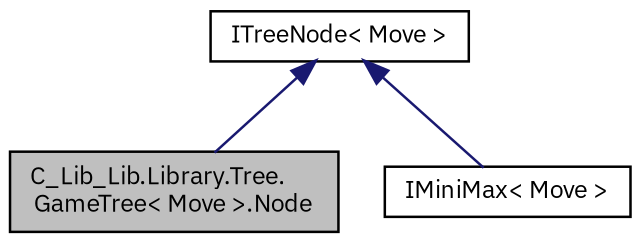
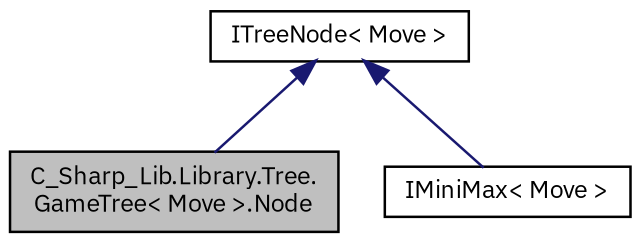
(174, 192) -> (174, 192)
